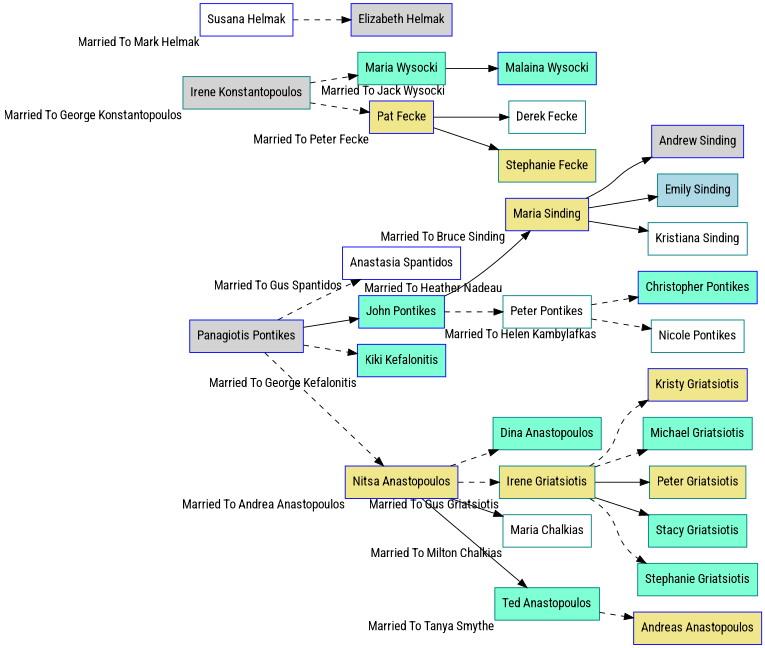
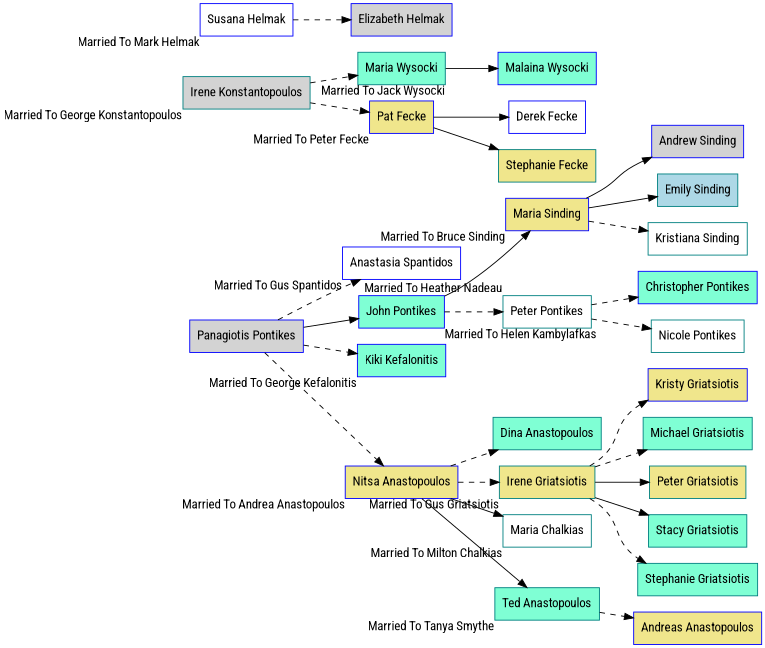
(547, 117) -> (547, 117)
(614, 225) -> (614, 225)
